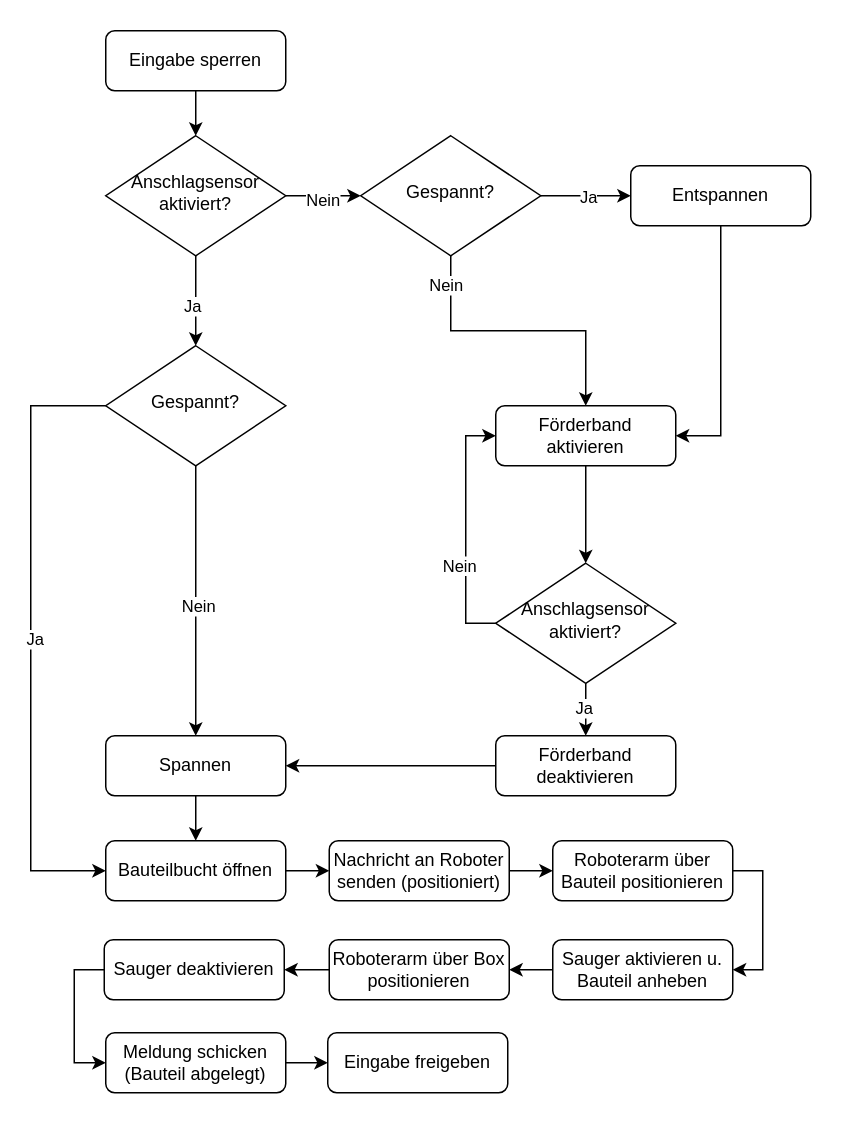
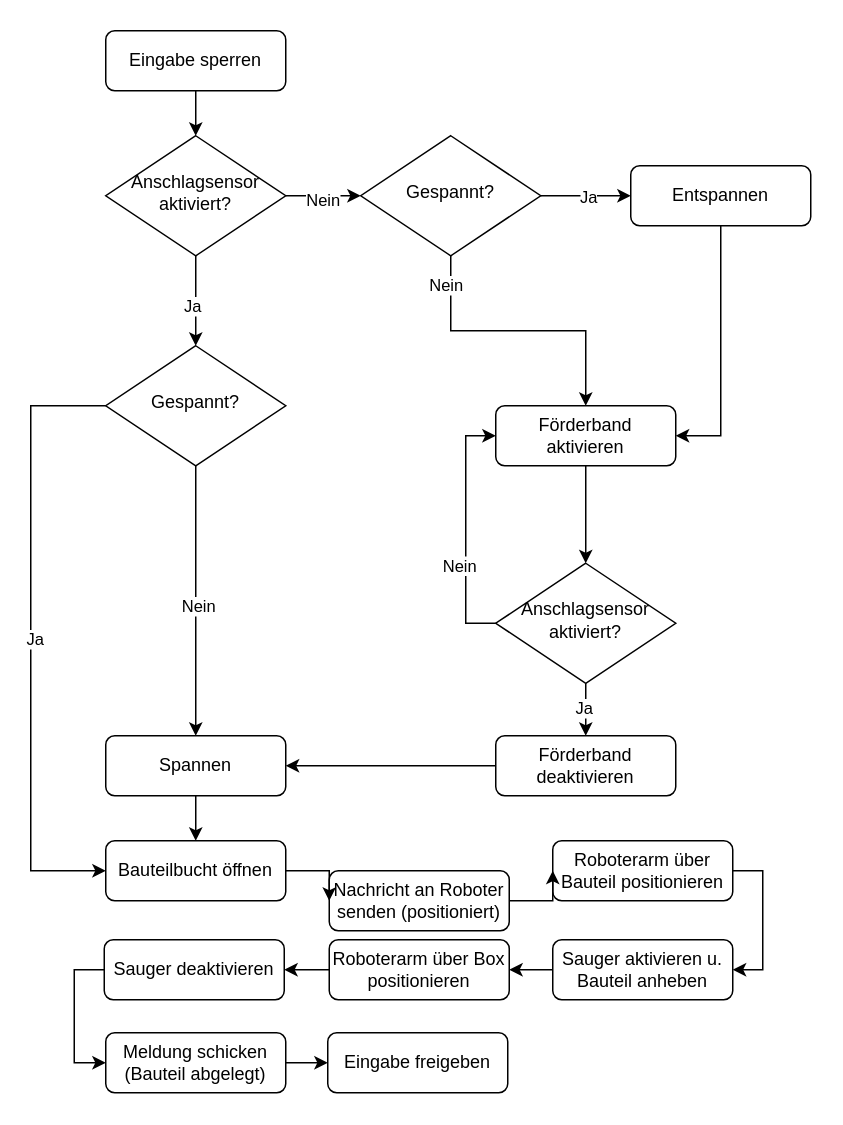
(419, 871) -> (419, 901)
